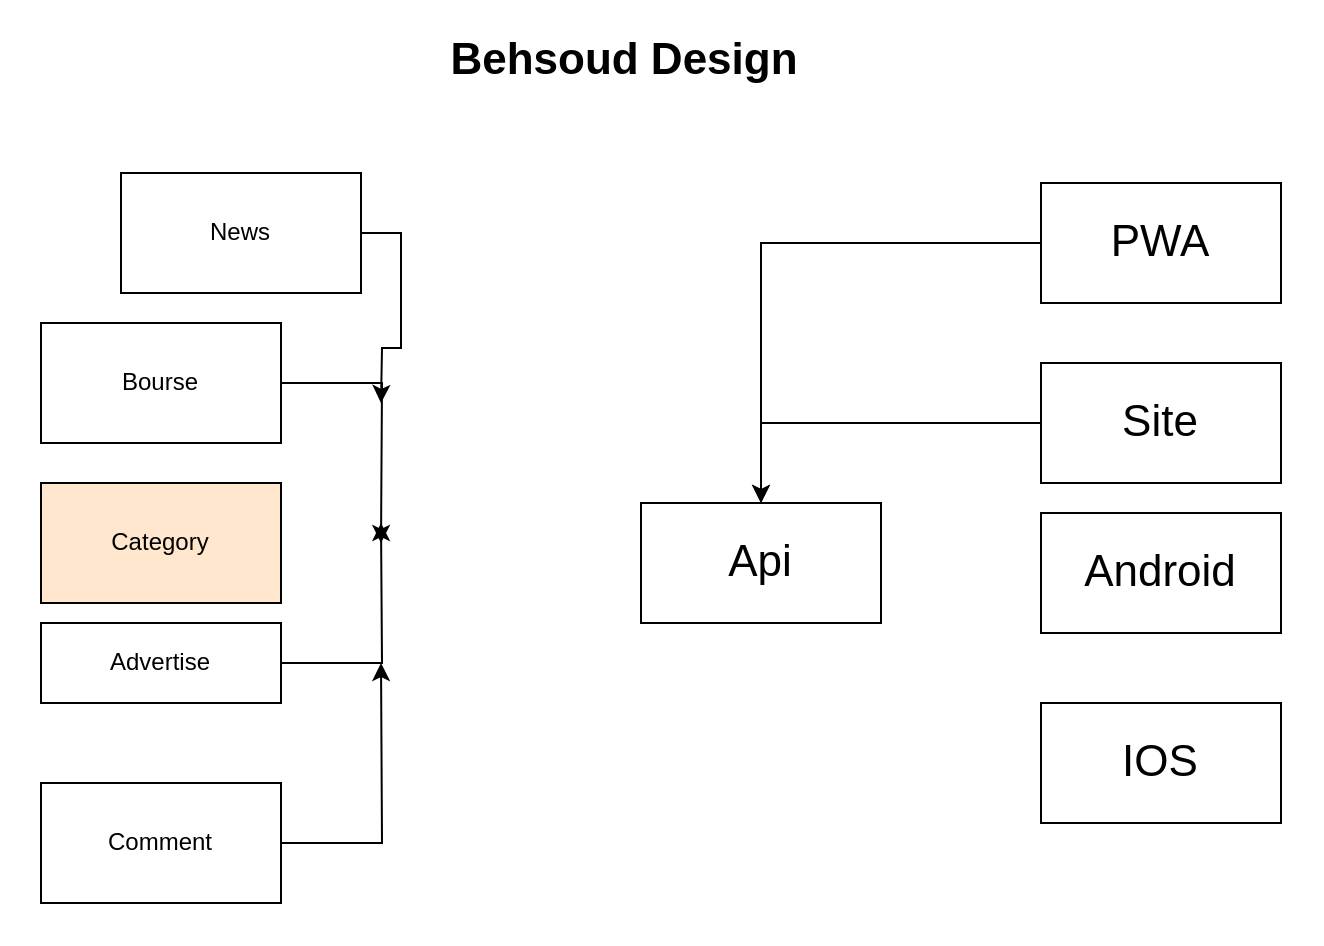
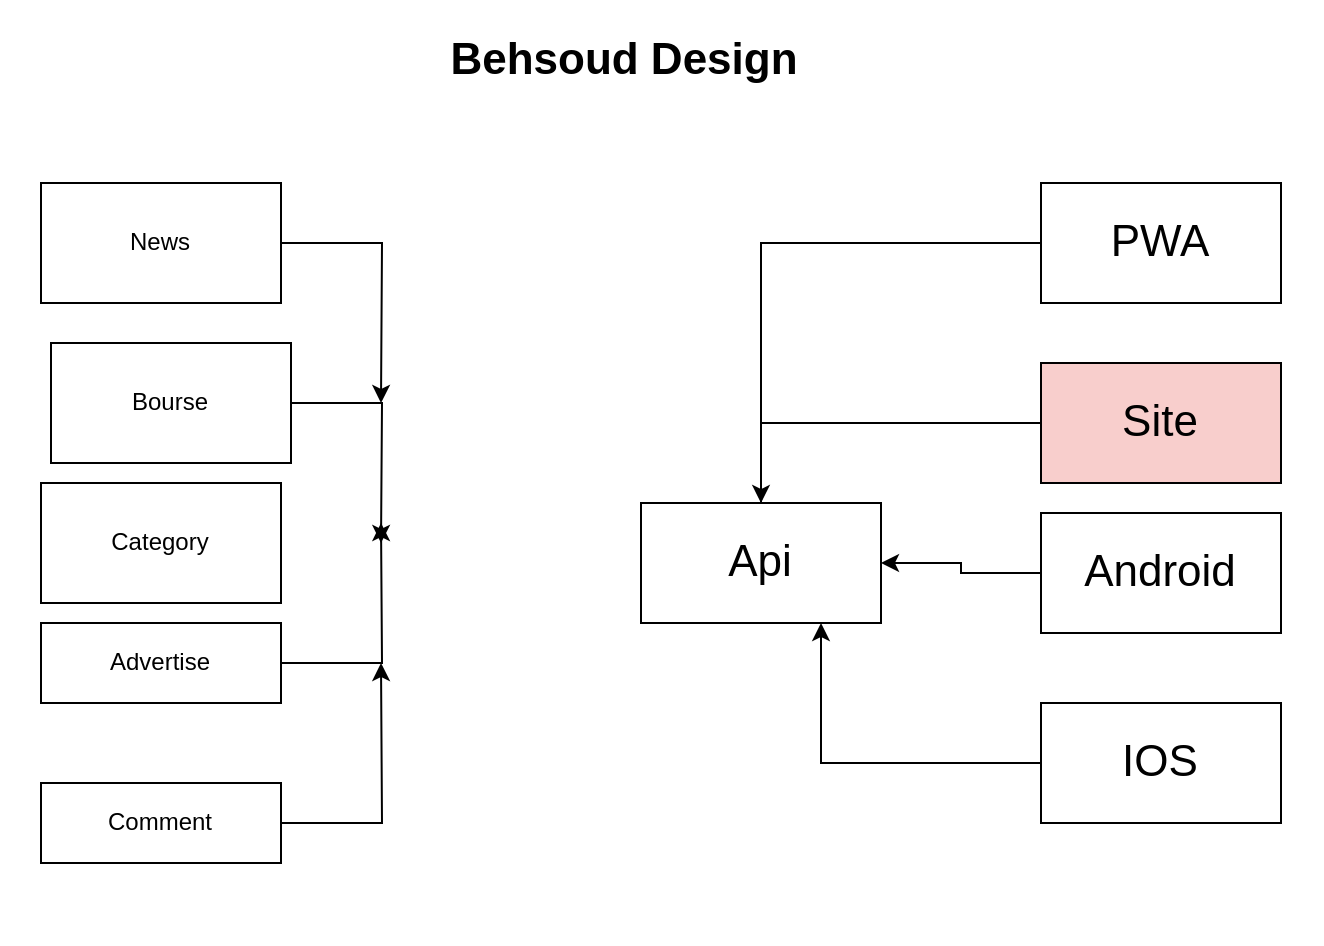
(241, 233) -> (161, 243)
(161, 383) -> (171, 403)
(1041, 423) -> (761, 498)
(1161, 423) -> (1161, 423)
(161, 543) -> (161, 543)
none -> (963, 573)
none -> (868, 763)
(161, 843) -> (161, 823)
